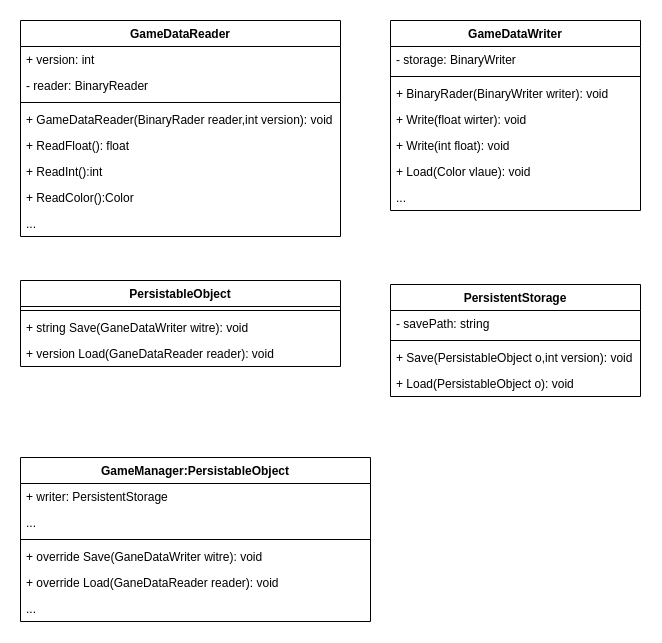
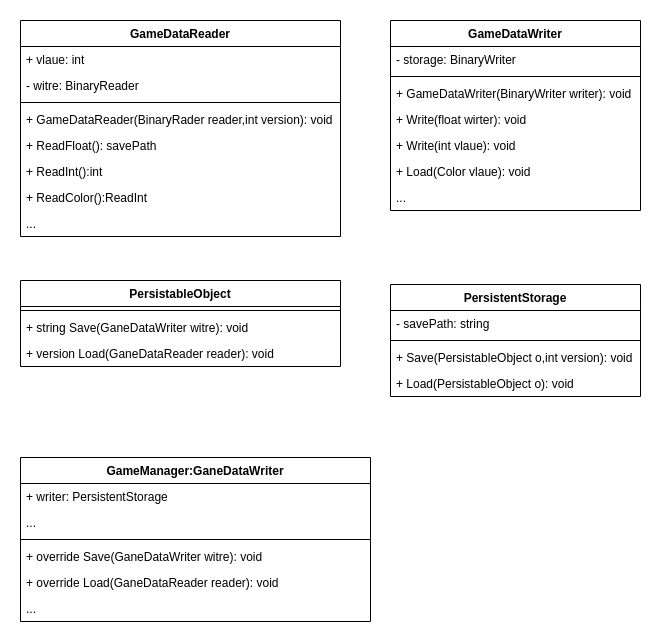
(65, 60) -> (59, 60)
(94, 86) -> (89, 86)
(516, 94) -> (526, 94)
(85, 146) -> (97, 146)
(466, 146) -> (466, 146)
(84, 198) -> (92, 198)
(195, 471) -> (195, 471)
